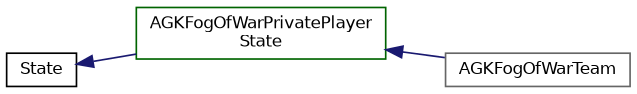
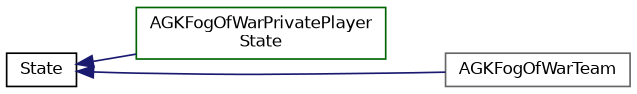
(424, 55) -> (270, 74)
